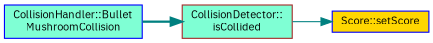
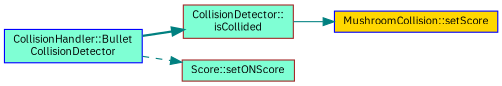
(73, 22) -> (73, 46)
(381, 22) -> (416, 22)
none -> (238, 71)
